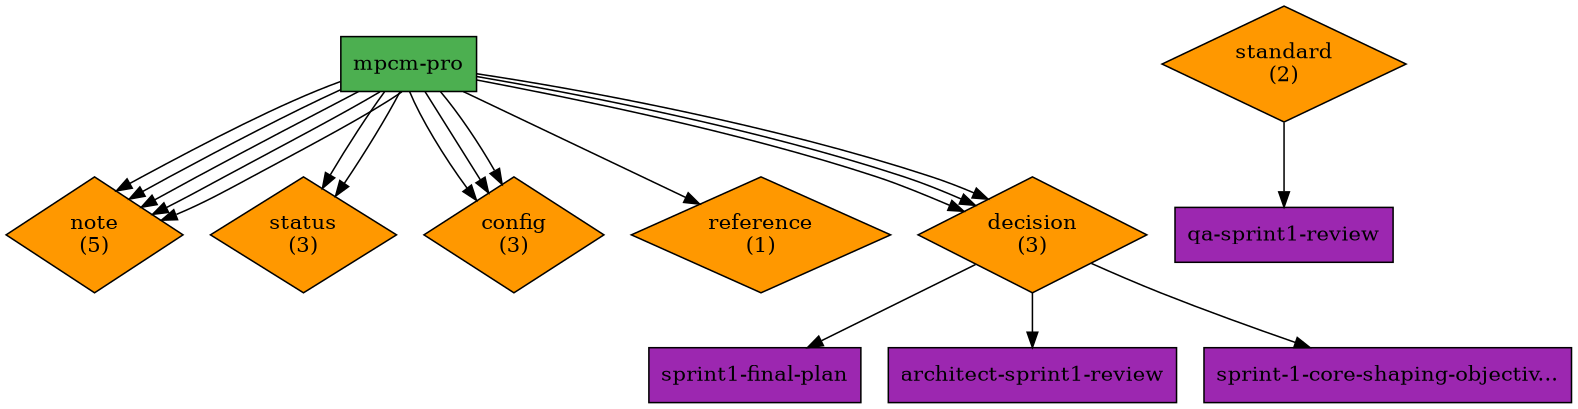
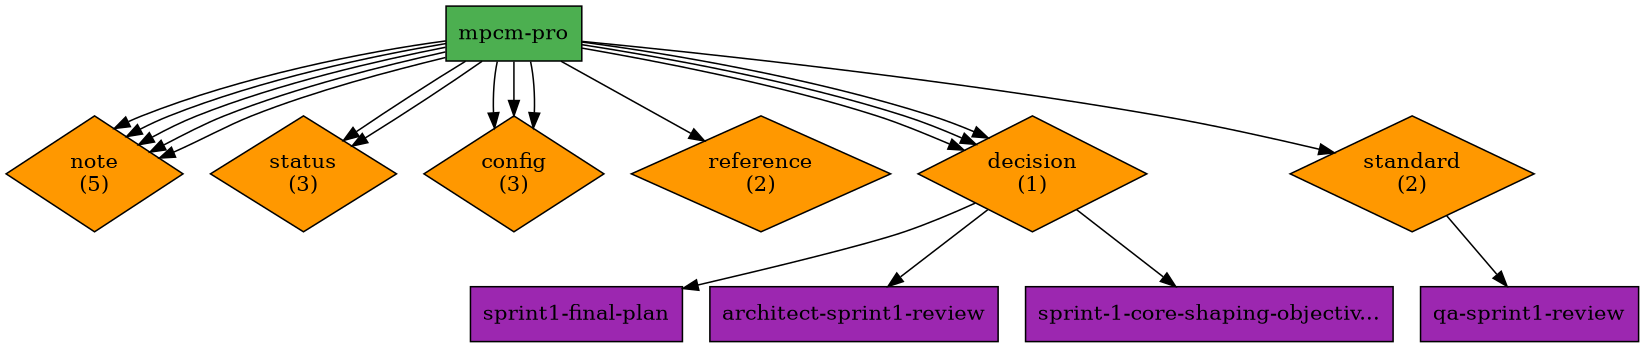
none -> (953, 84)
(761, 235) -> (761, 174)
(1032, 235) -> (1032, 174)
